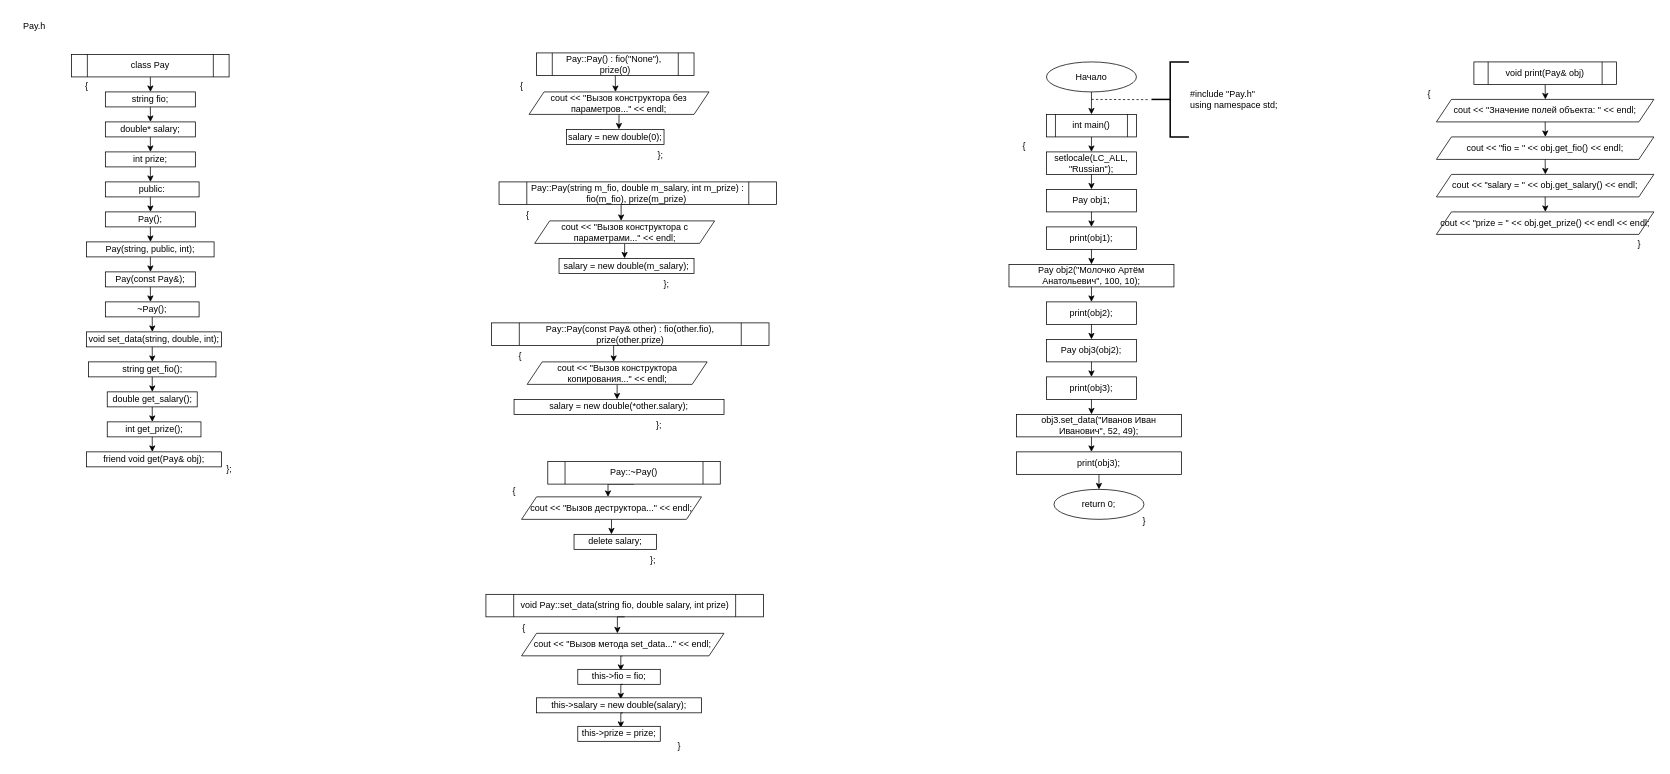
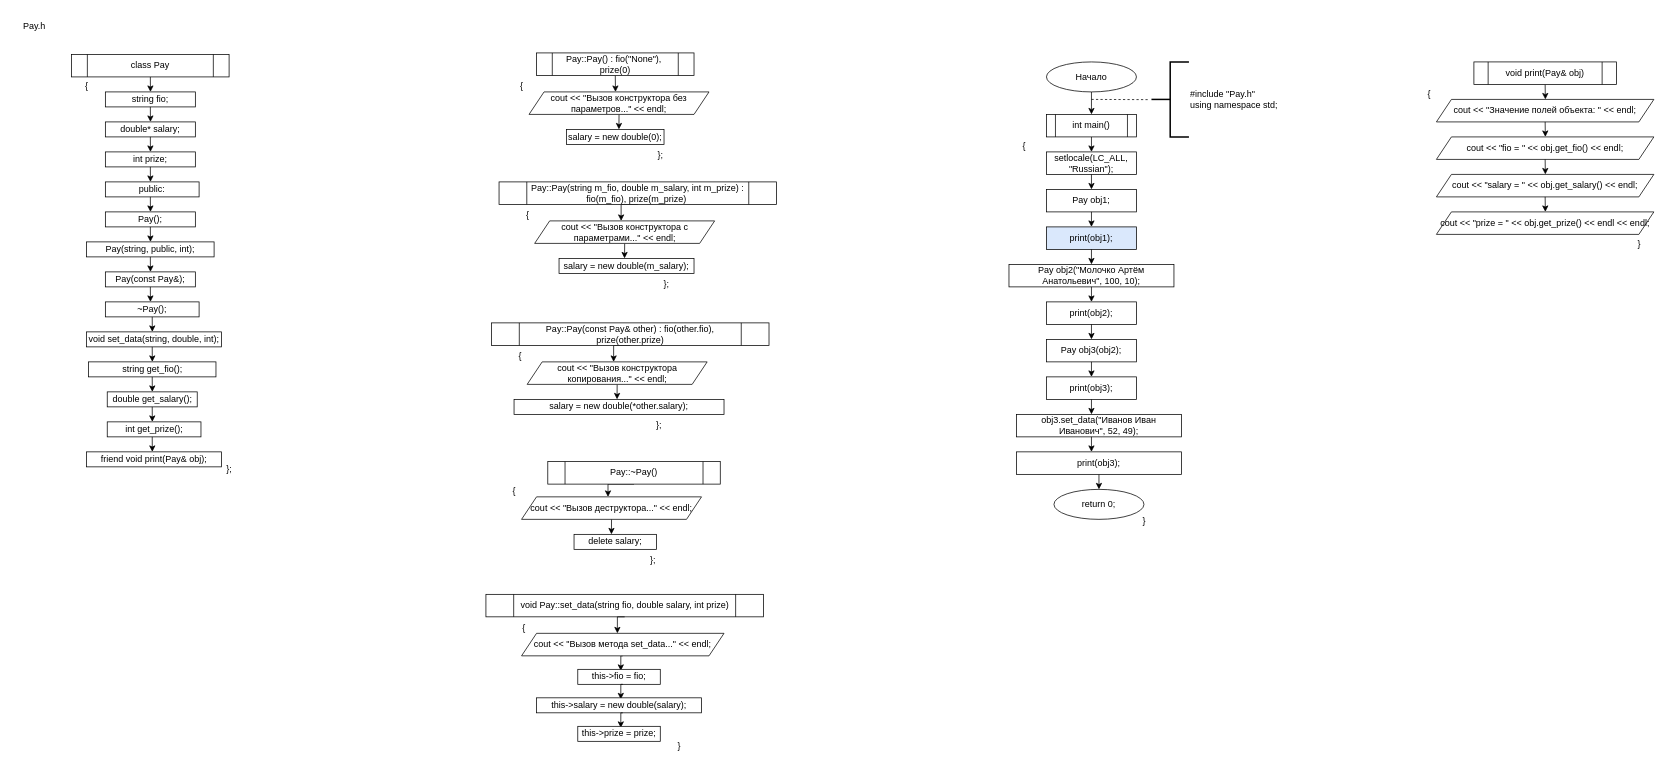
(1092, 238) -> (1092, 238)
(154, 459) -> (154, 459)
